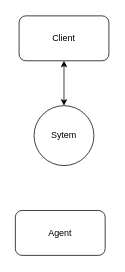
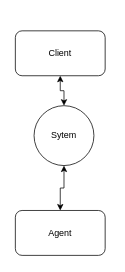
(64, 38) -> (60, 53)
none -> (60, 194)
